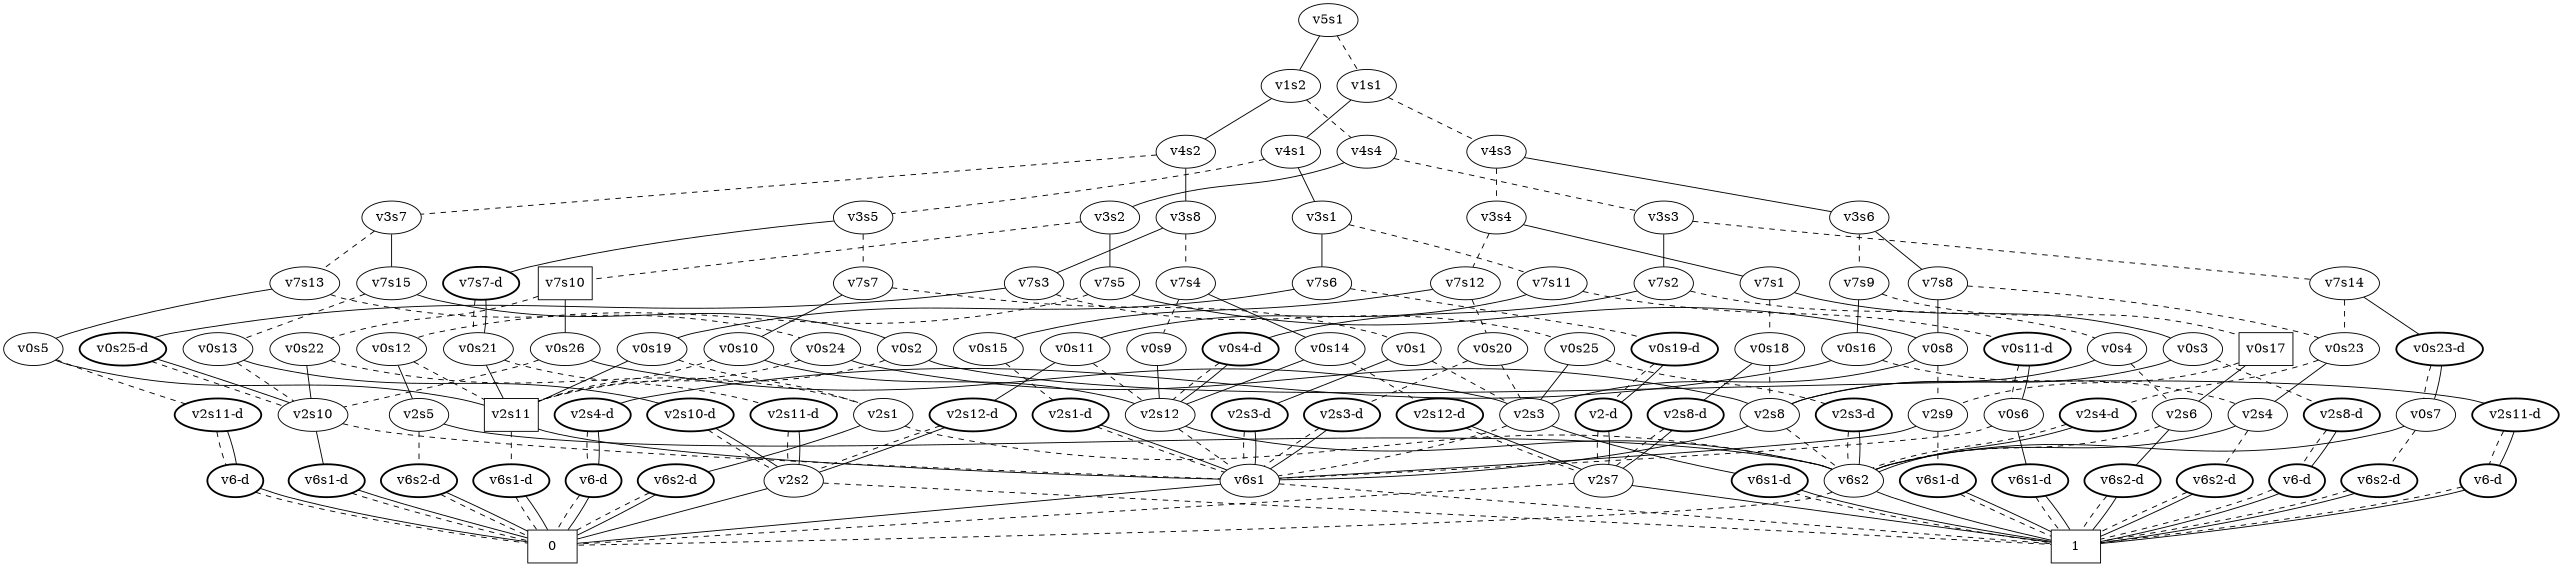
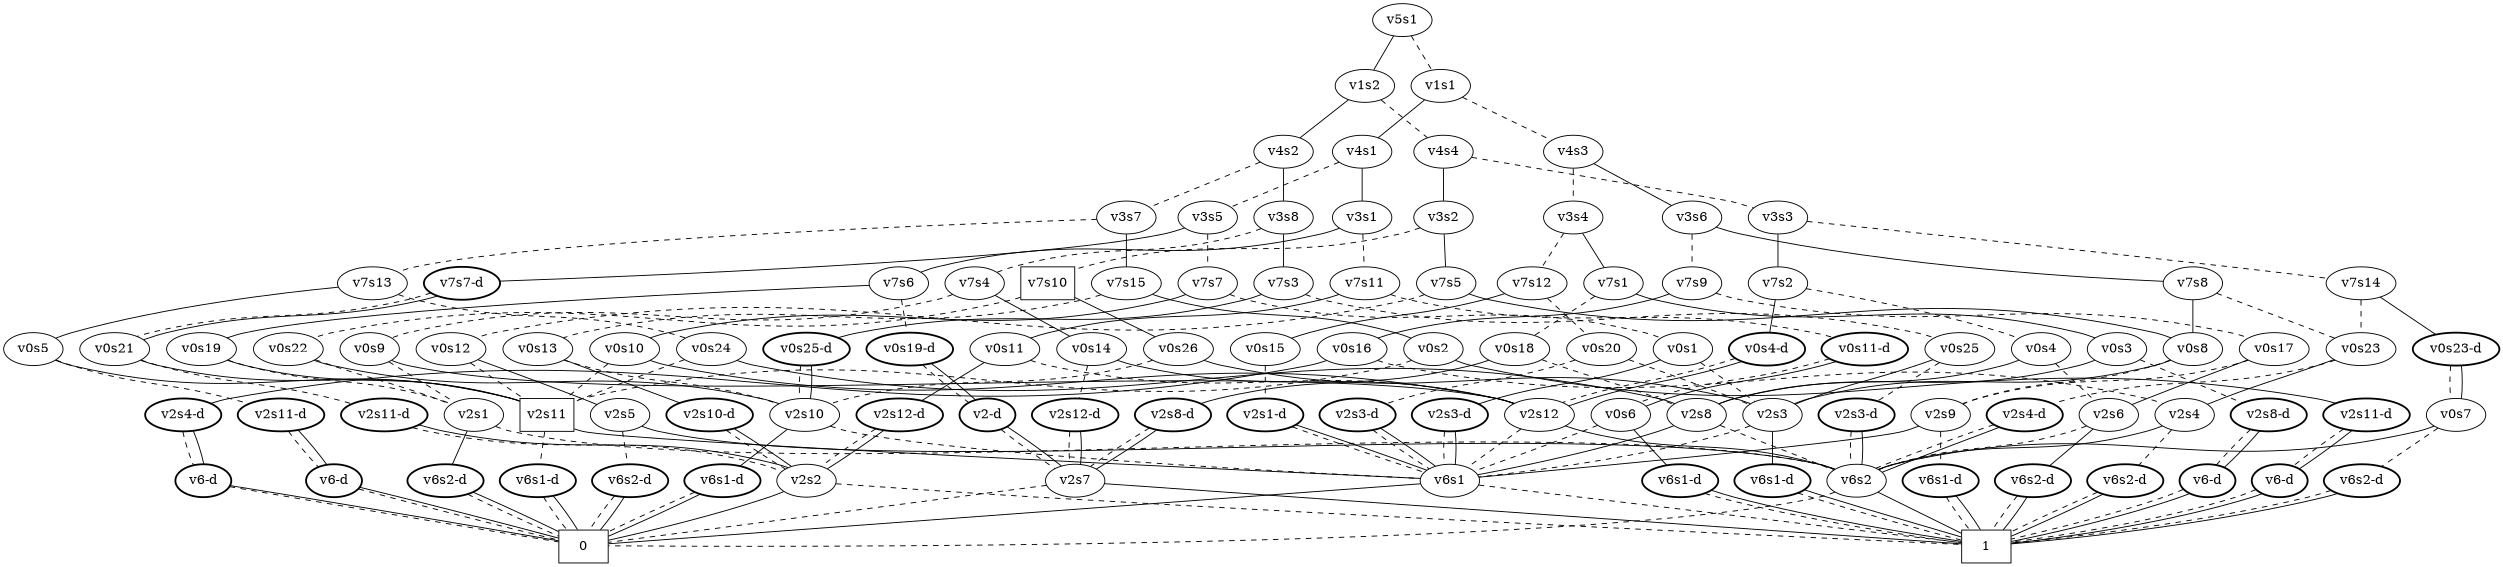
(2266, 349) -> (2274, 349)
none -> (435, 390)
